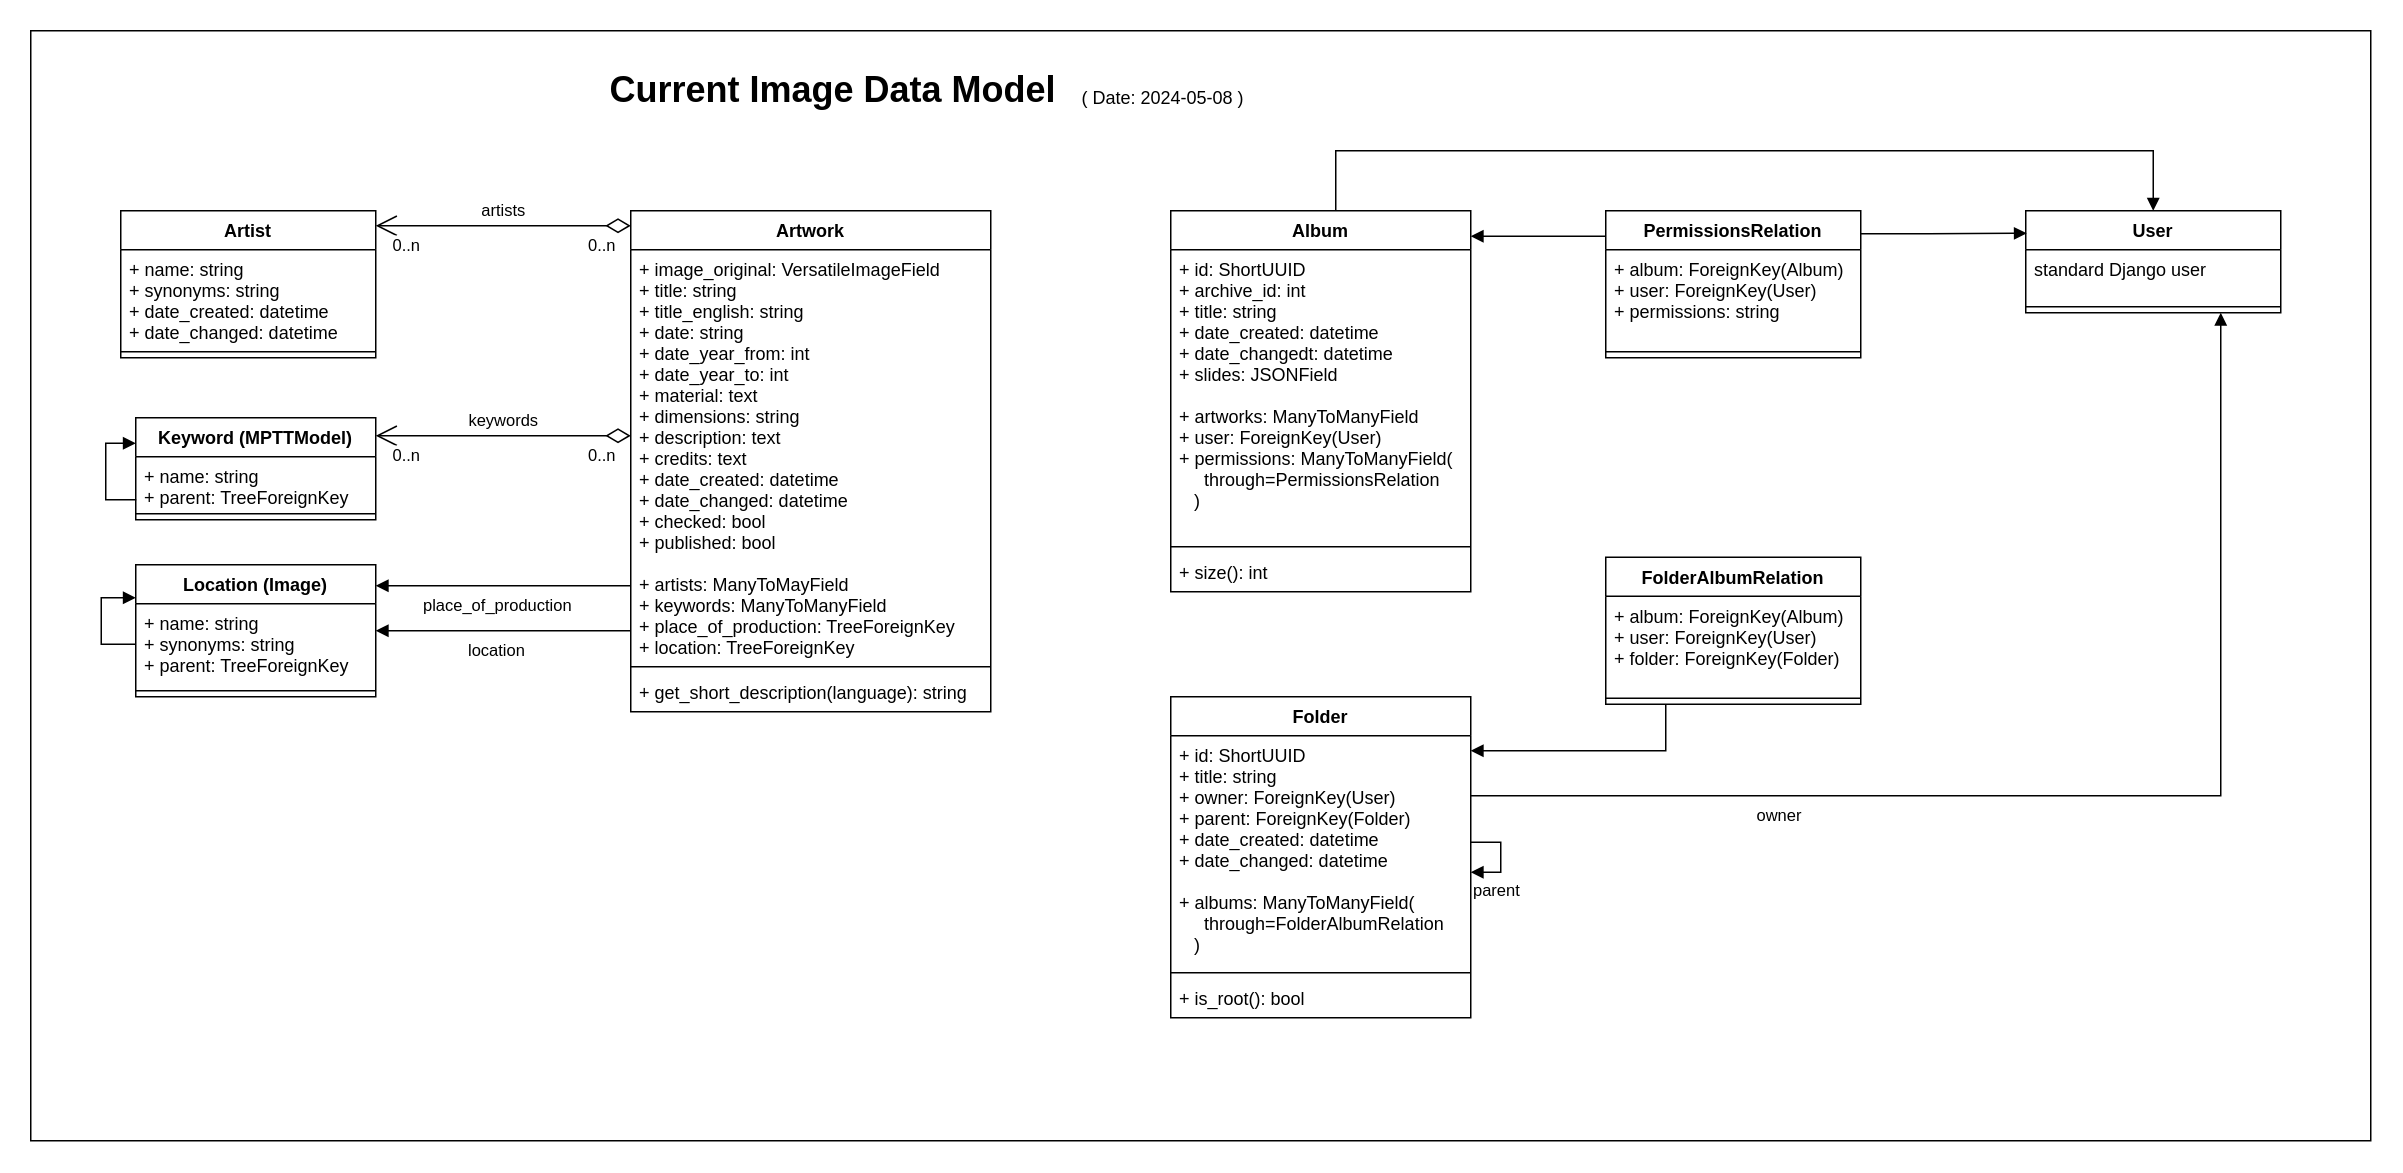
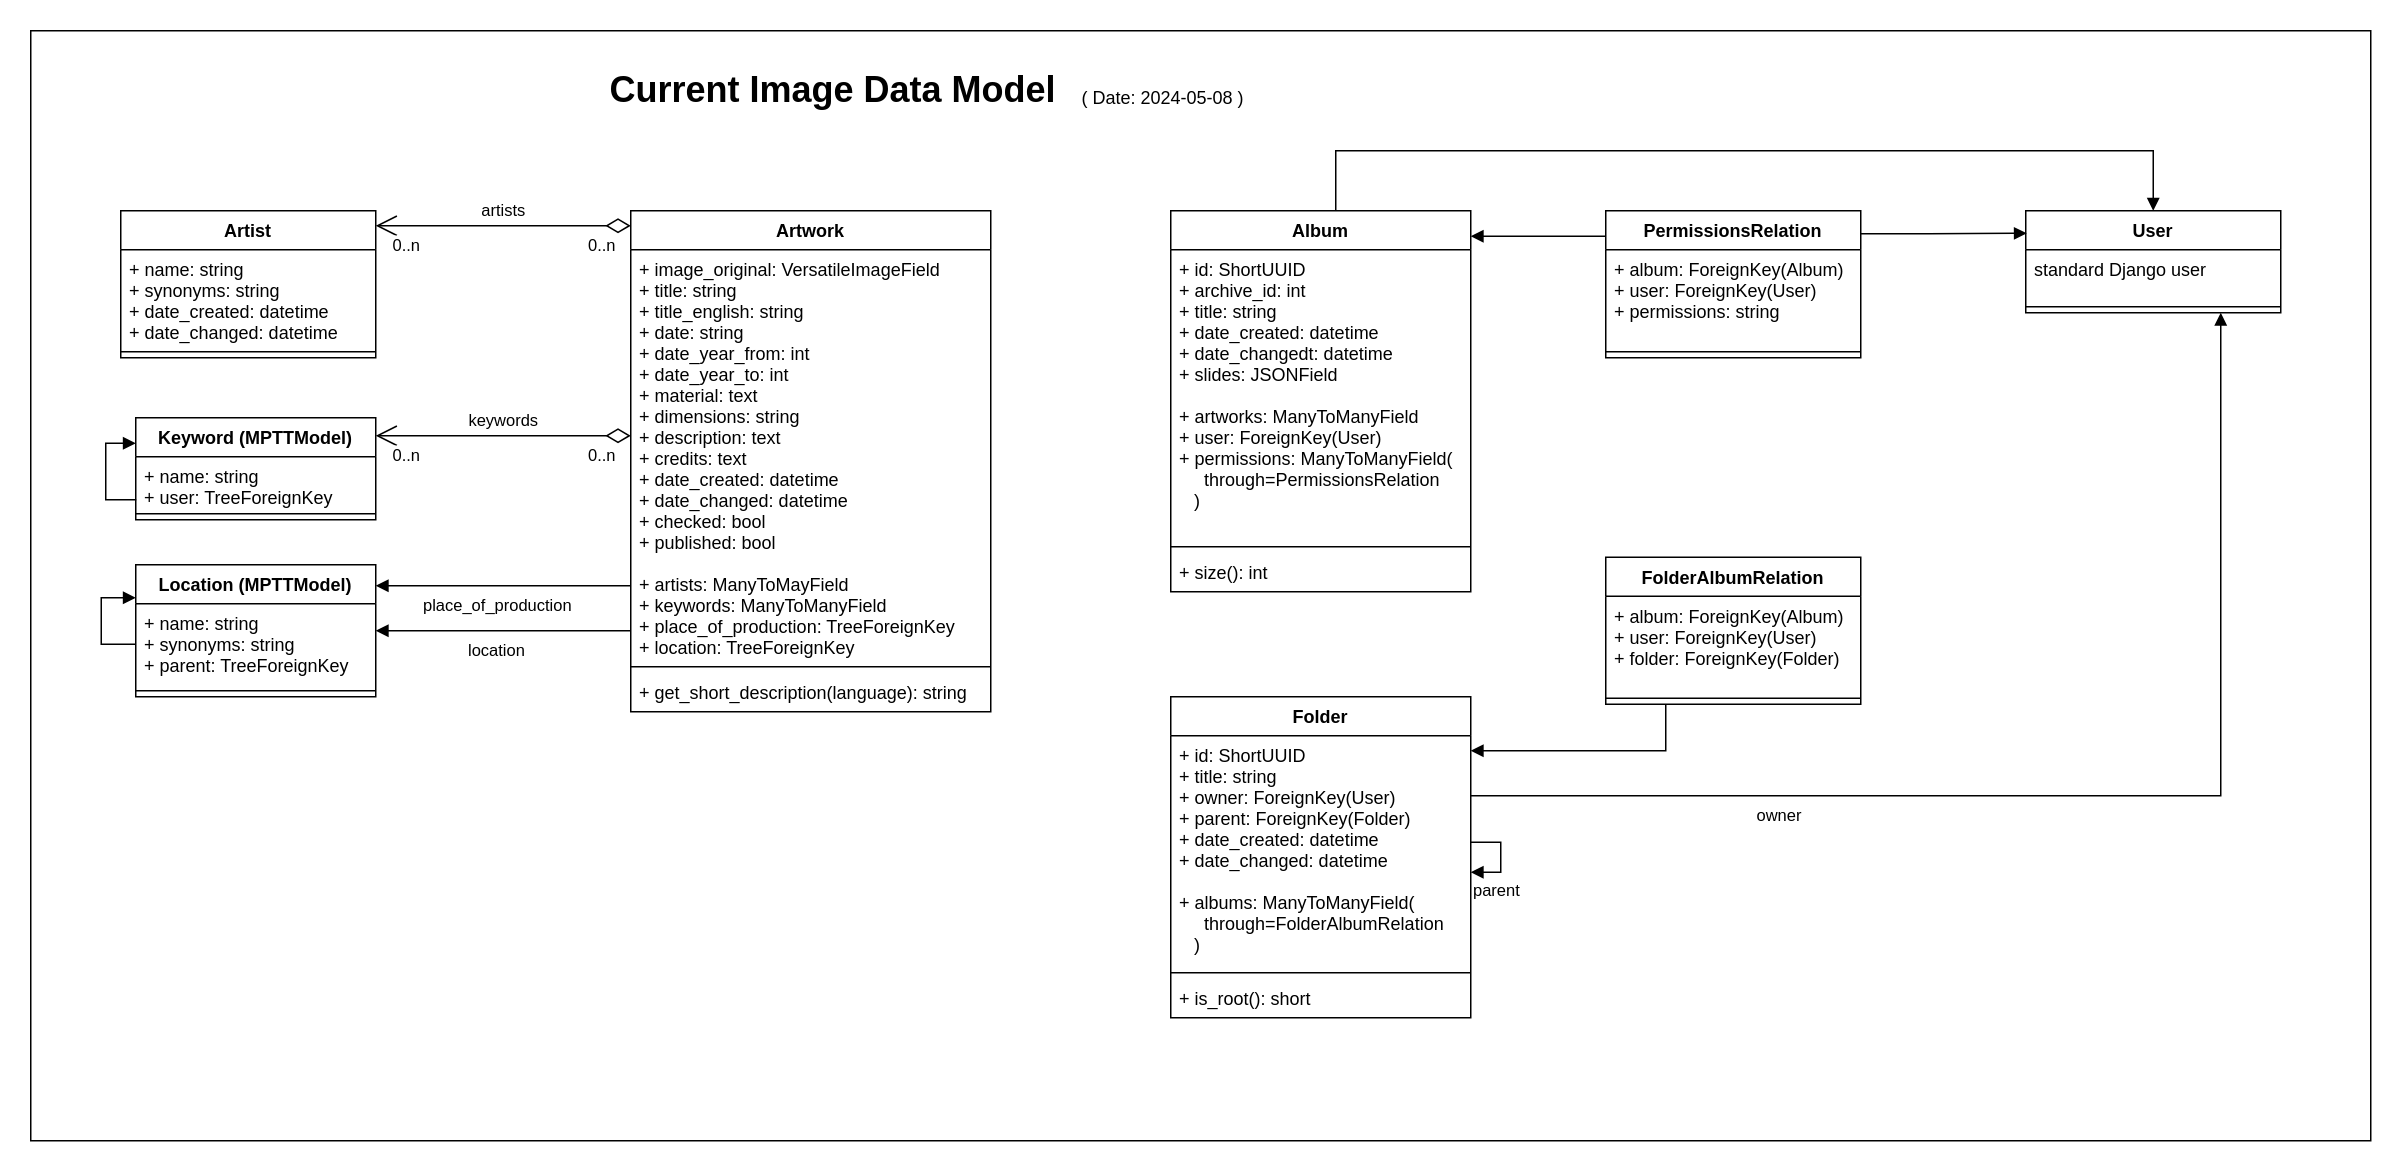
(205, 477) -> (205, 477)
(255, 585) -> (255, 585)
(1253, 999) -> (1260, 999)
